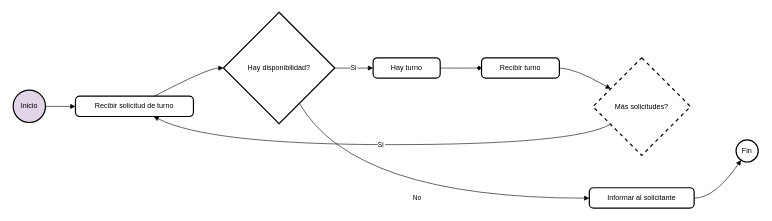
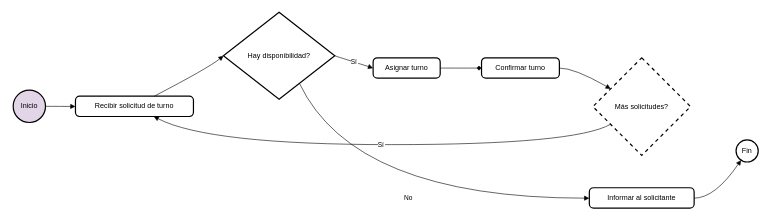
(279, 68) -> (279, 56)
(407, 68) -> (407, 68)
(521, 68) -> (521, 68)
